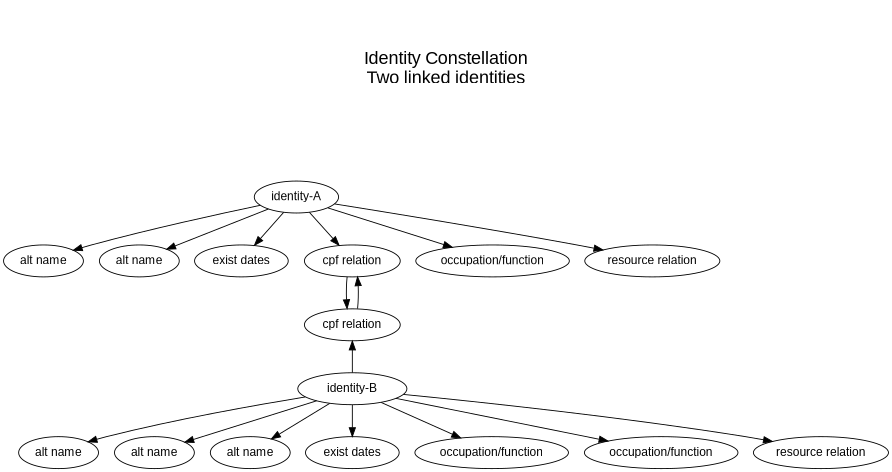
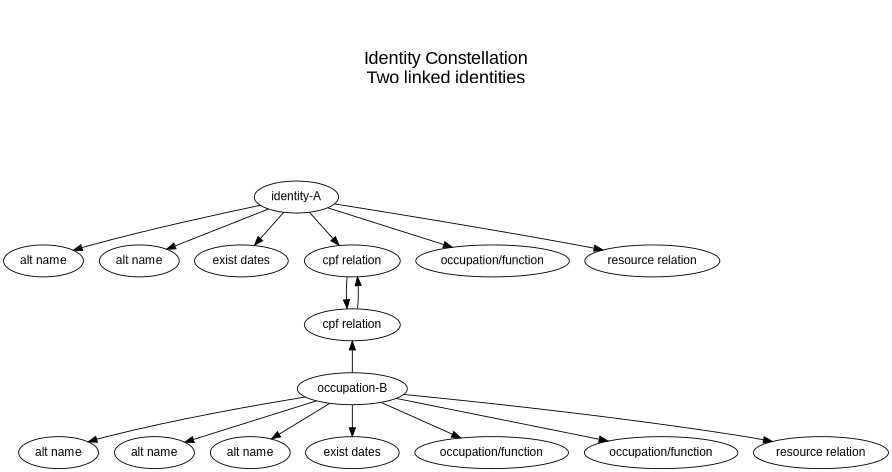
(352, 389) -> (352, 389)
